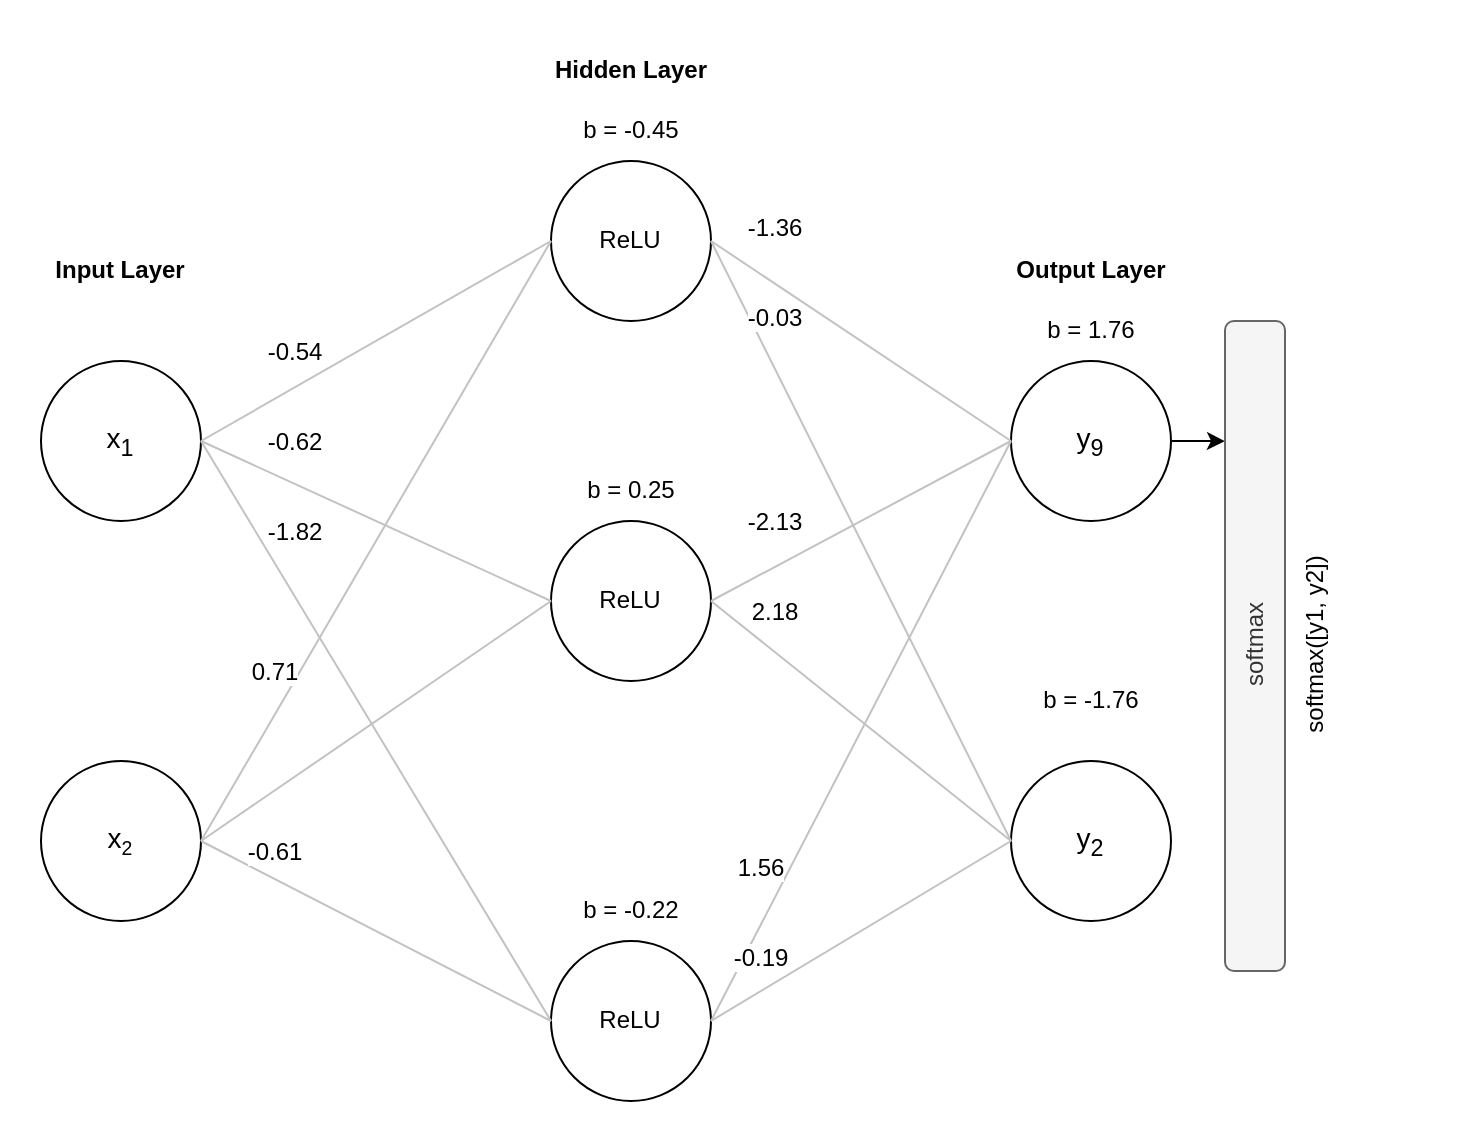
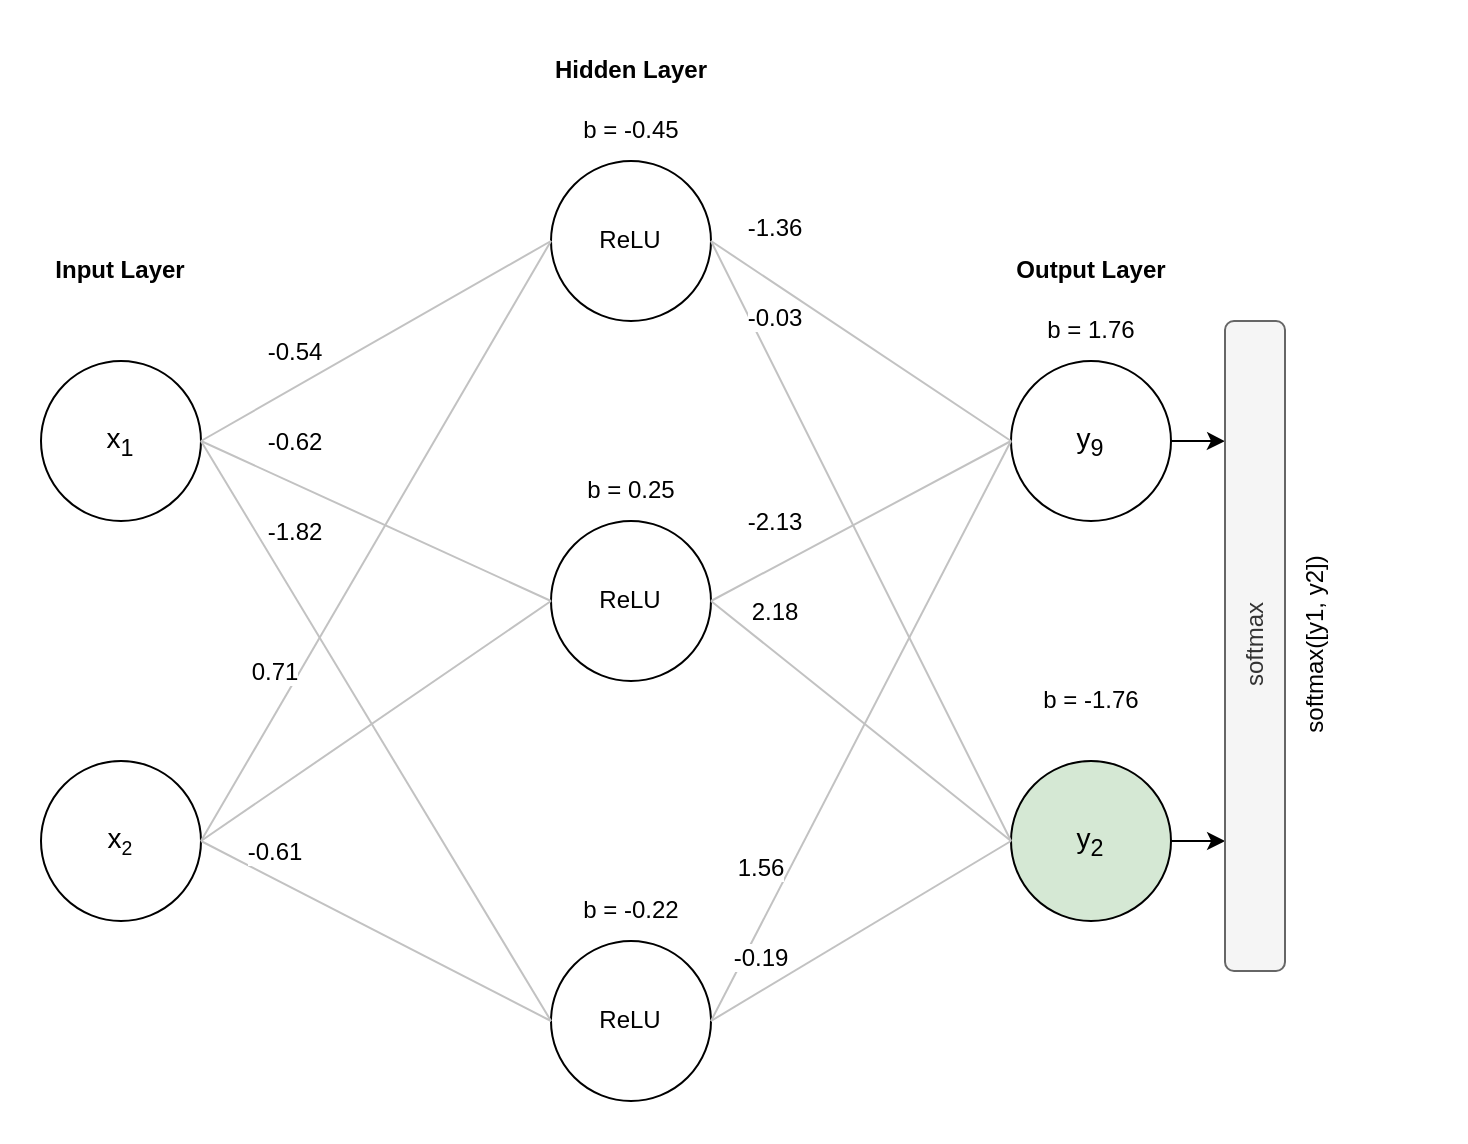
(1091, 841) -> (1091, 841)
none -> (1205, 841)
